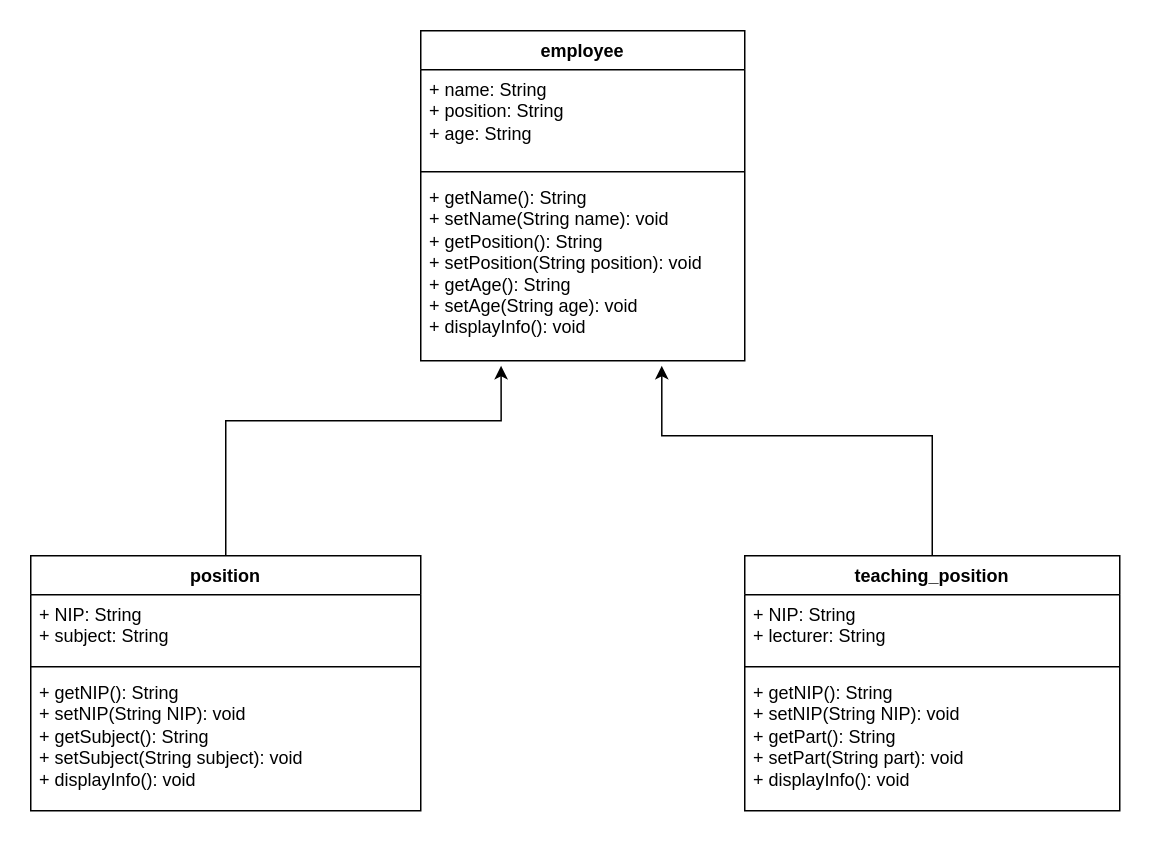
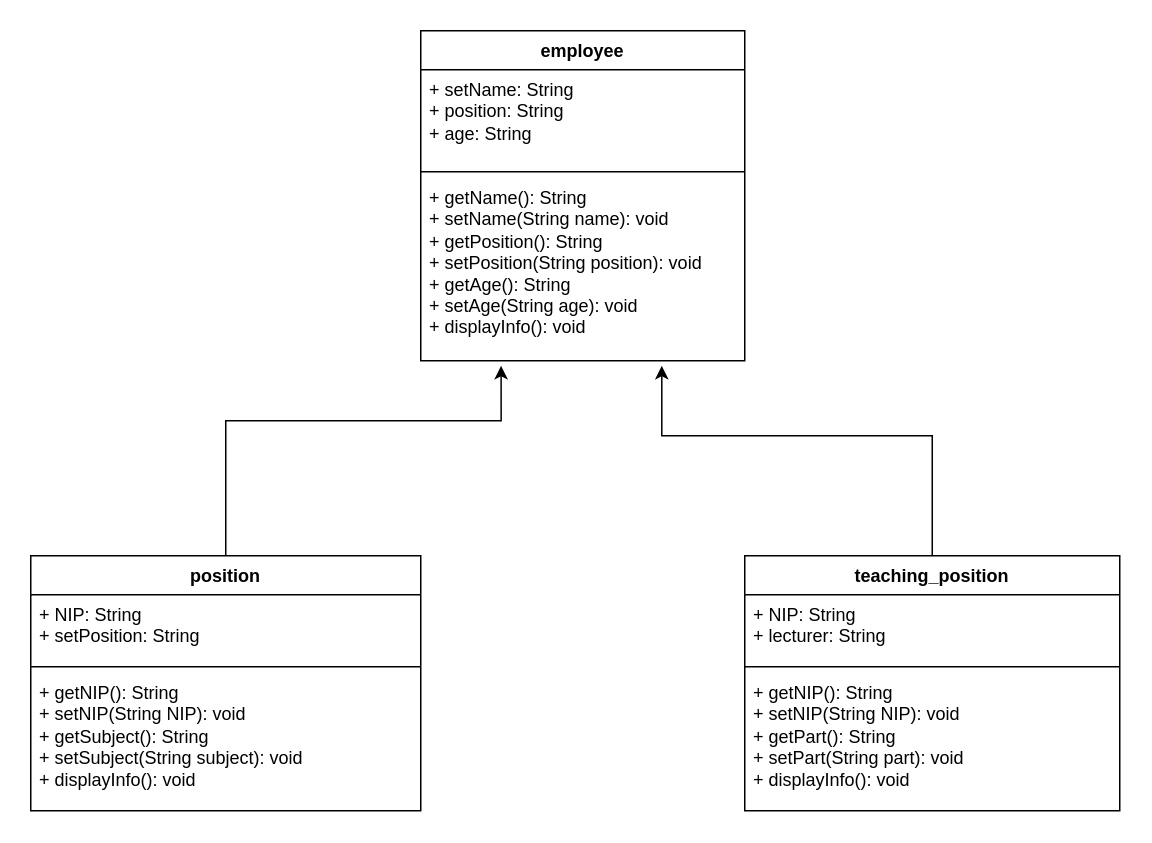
(506, 113) -> (506, 113)
(116, 627) -> (132, 627)
